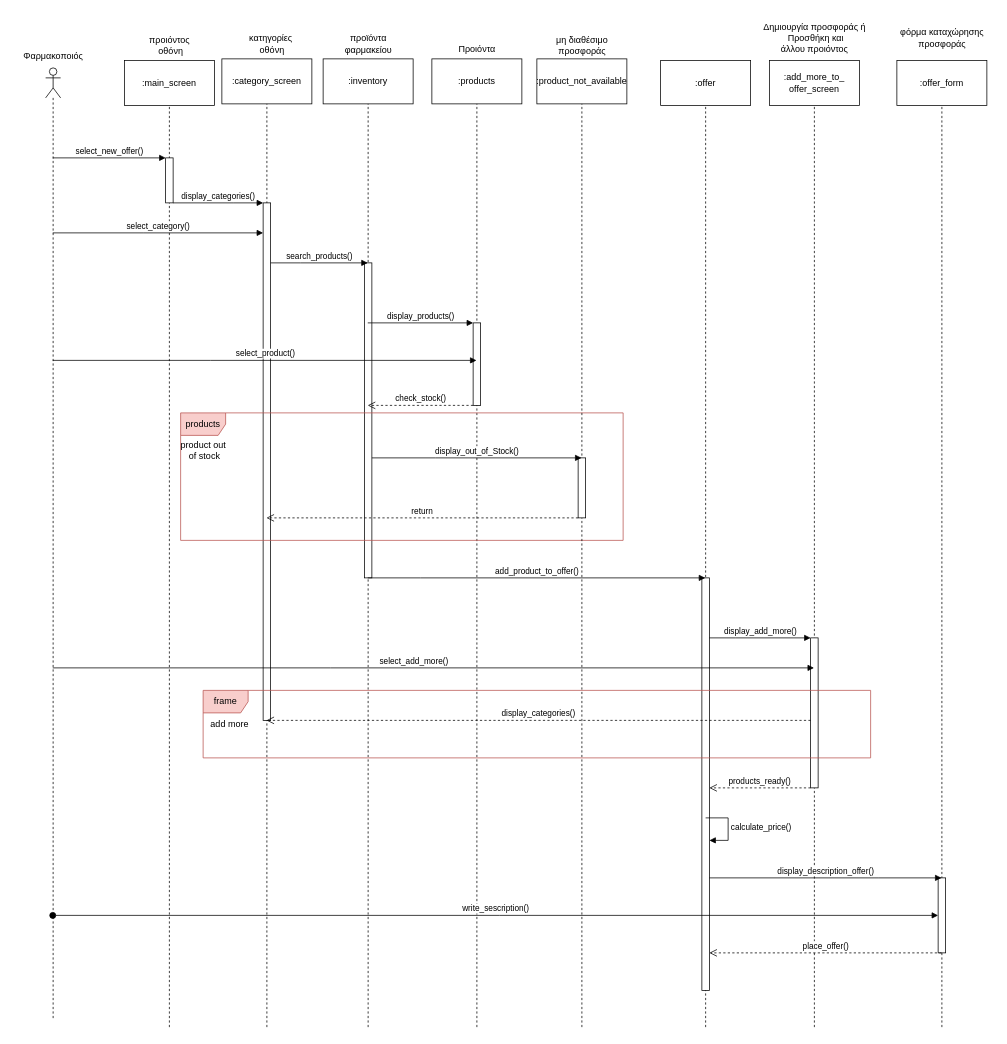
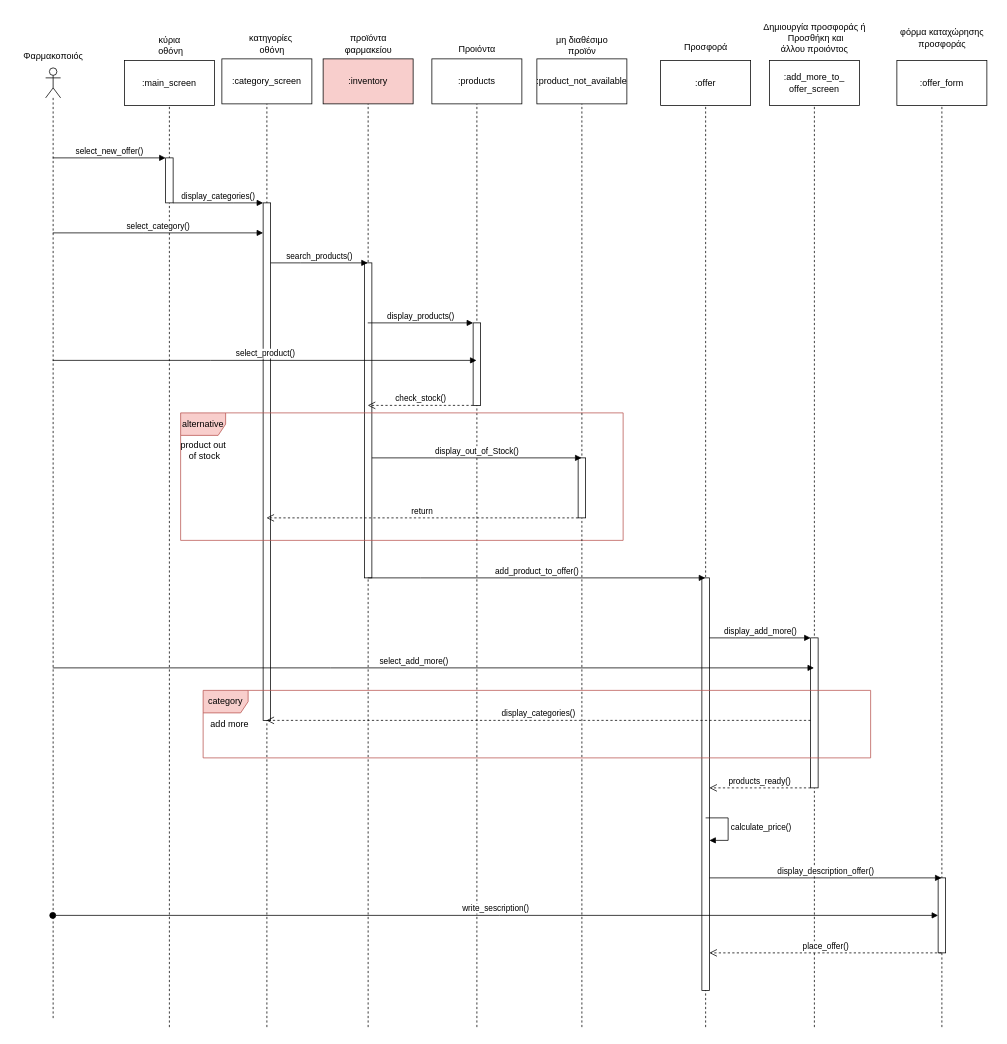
(170, 45) -> (170, 45)
(582, 45) -> (582, 45)
none -> (705, 48)
(368, 81) -> (368, 81)
(203, 424) -> (203, 424)
(225, 702) -> (225, 702)
